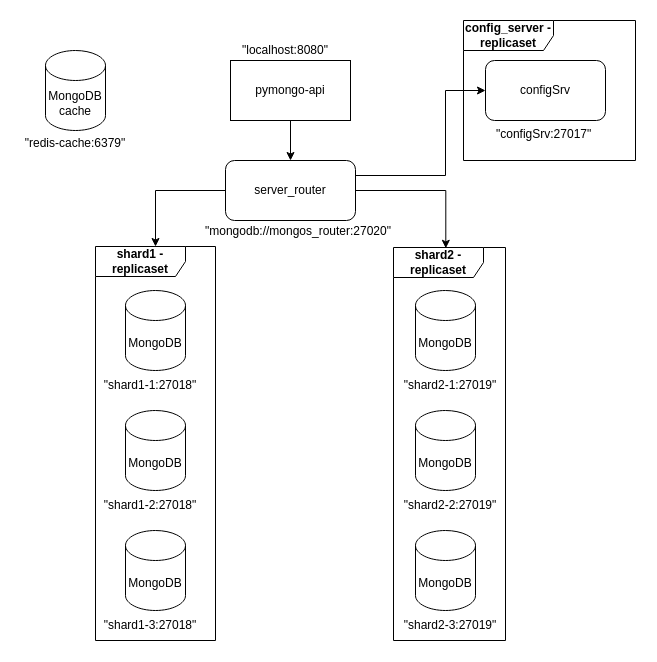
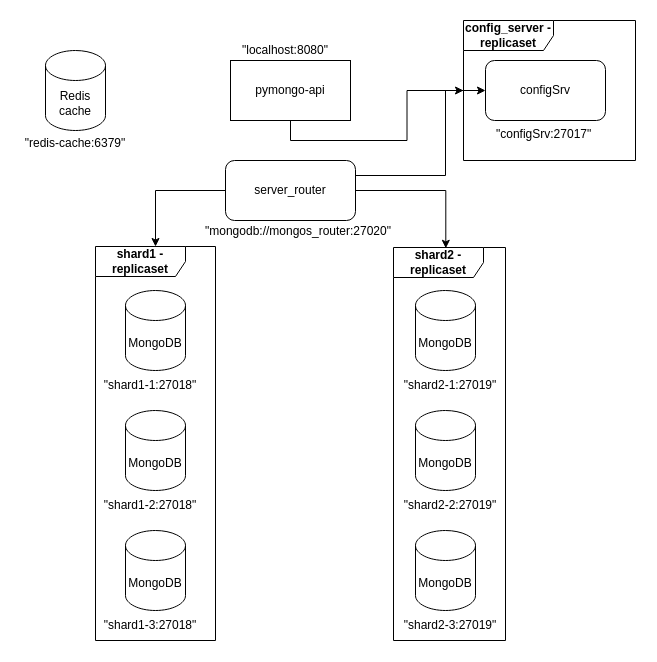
(76, 104) -> (76, 104)
(291, 146) -> (390, 141)
